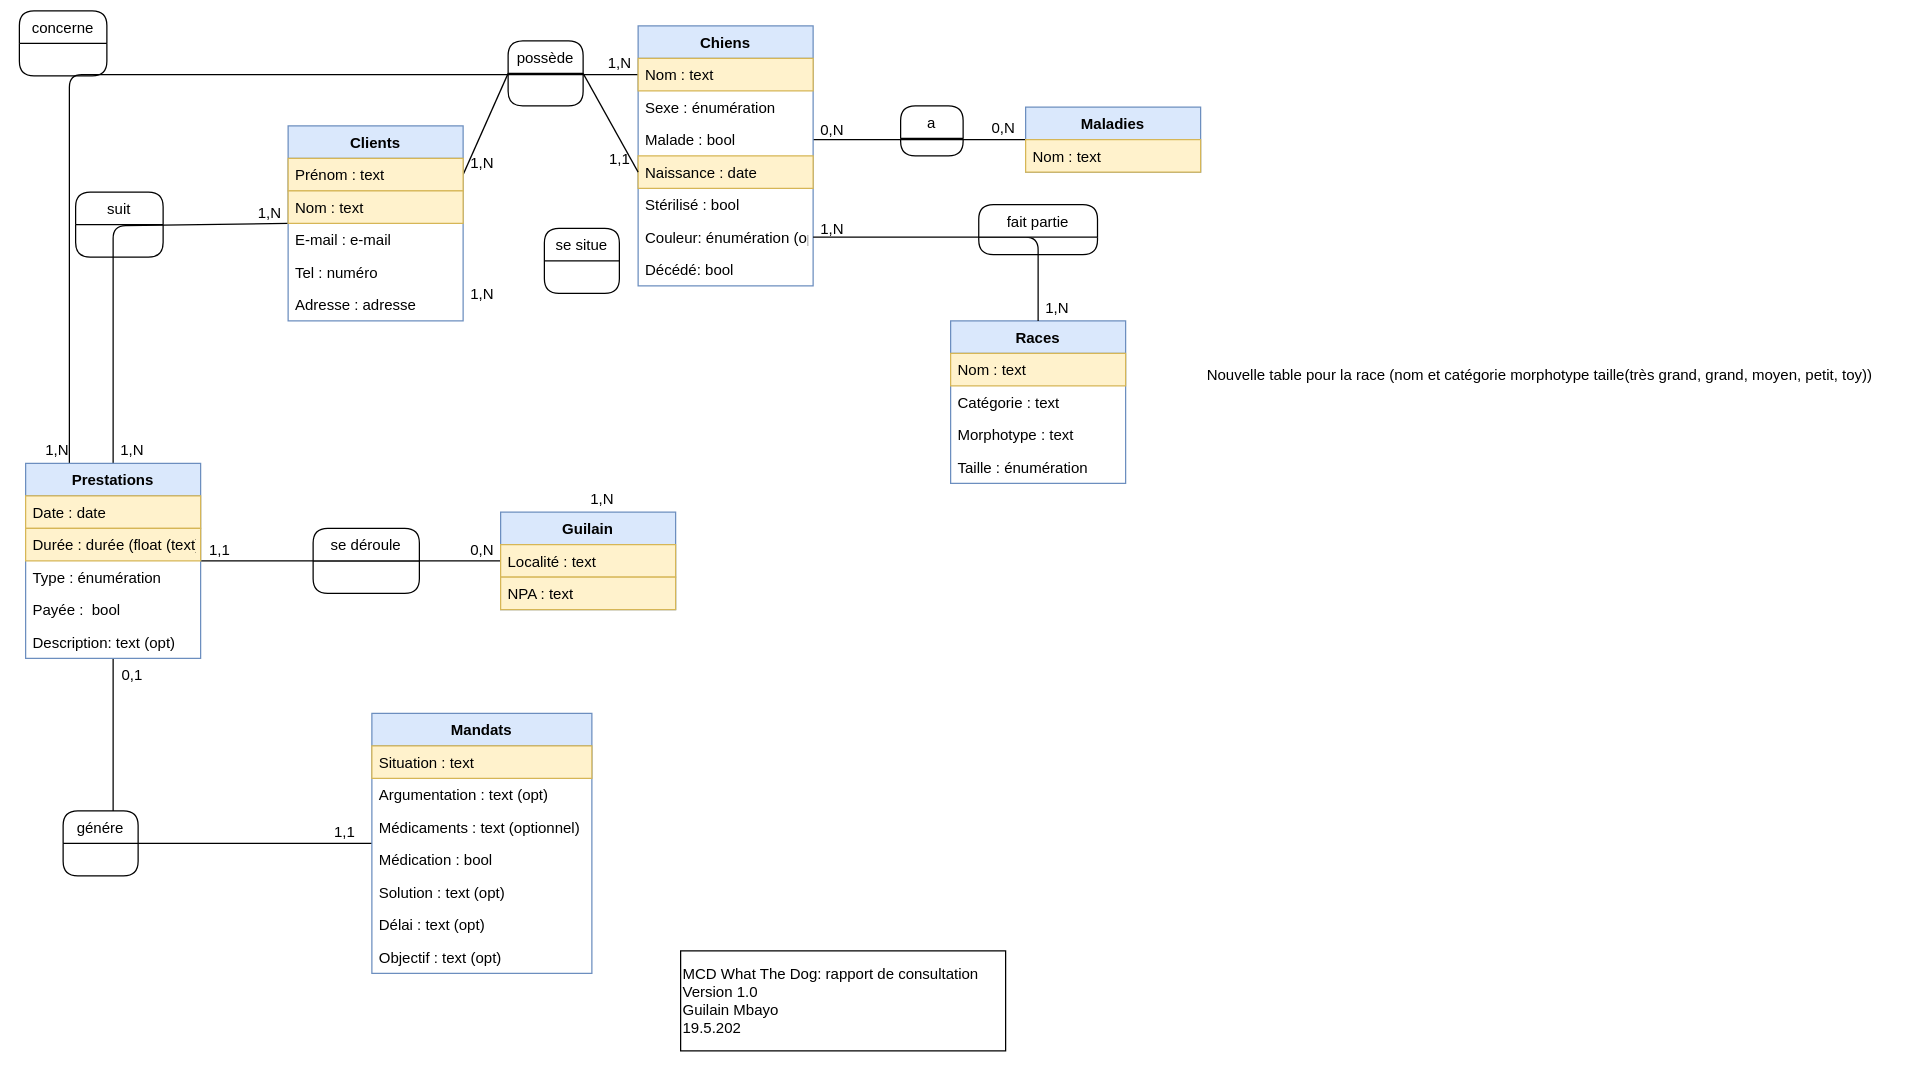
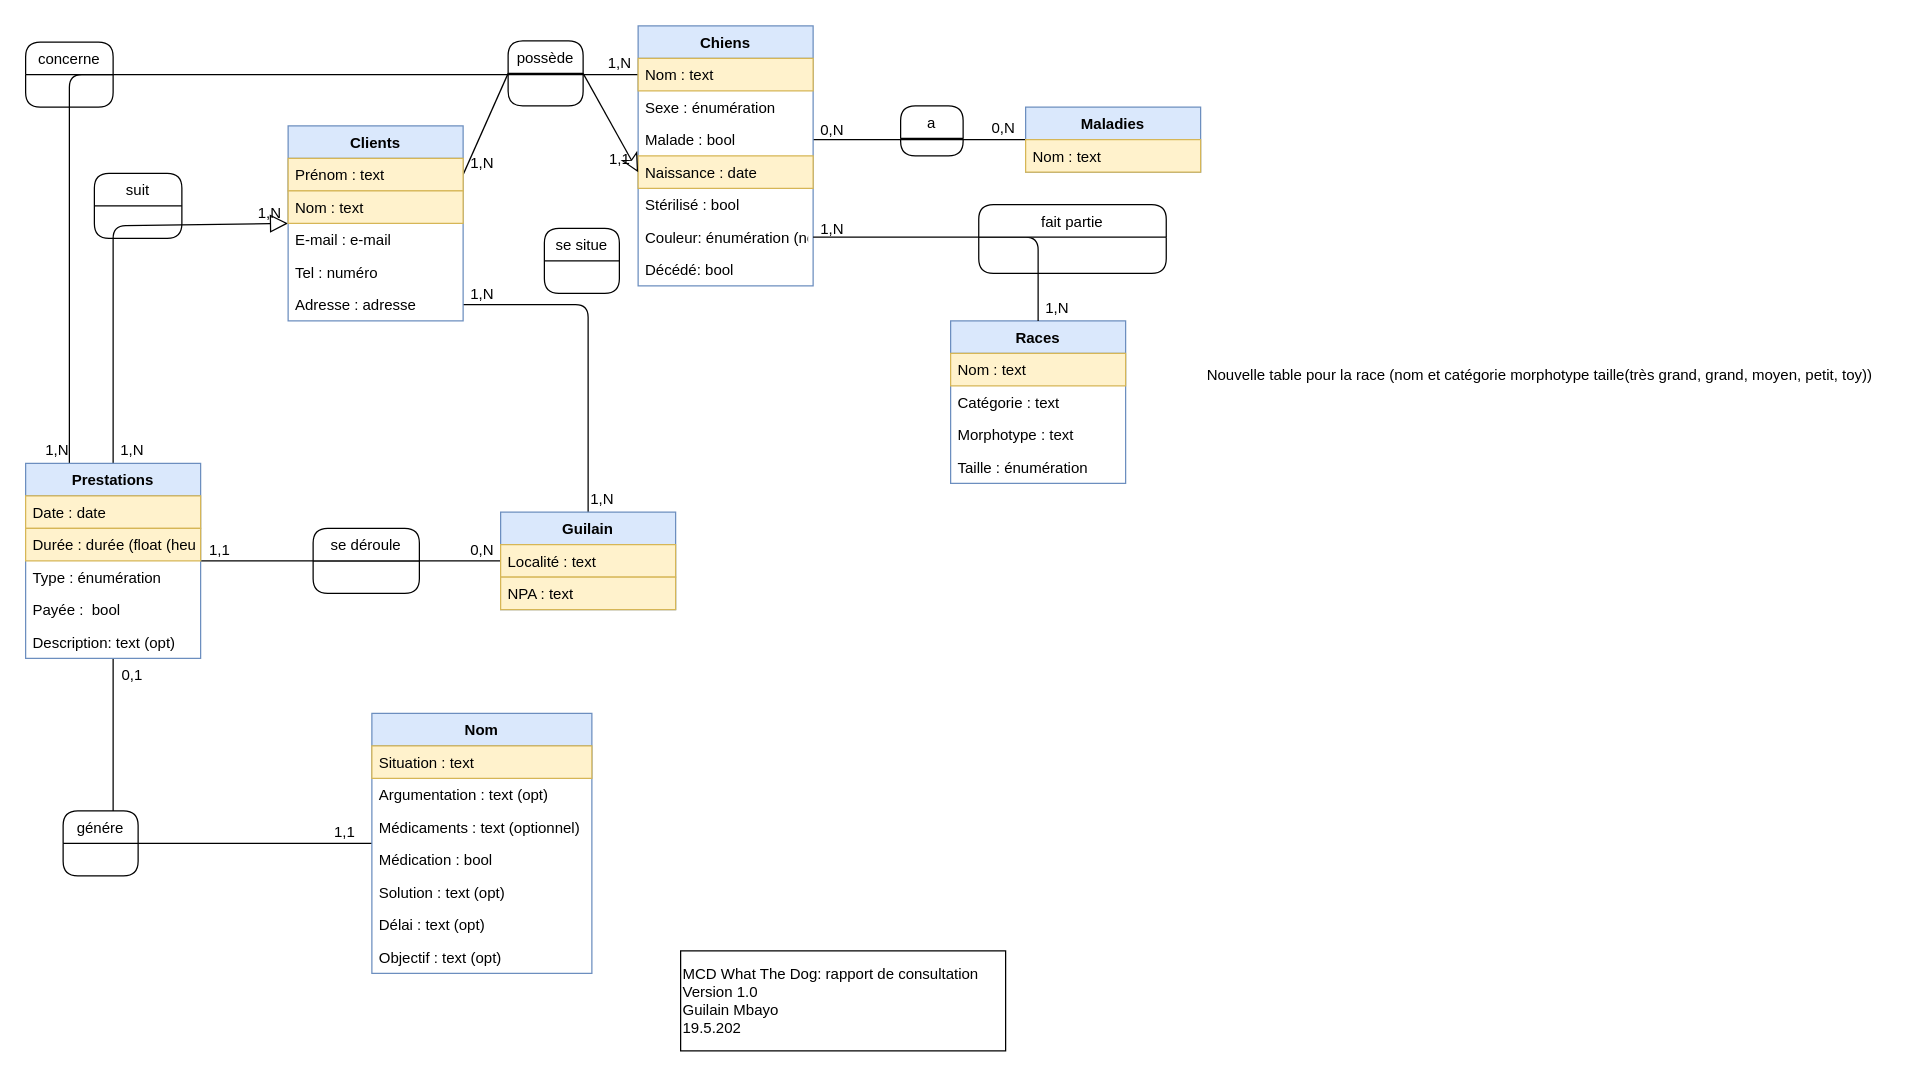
(63, 43) -> (69, 74)
(633, 162) -> (631, 158)
(277, 223) -> (269, 223)
(119, 224) -> (138, 206)
(1038, 229) -> (1073, 239)
(744, 238) -> (744, 238)
none -> (588, 352)
(138, 545) -> (147, 545)
(481, 730) -> (481, 730)
